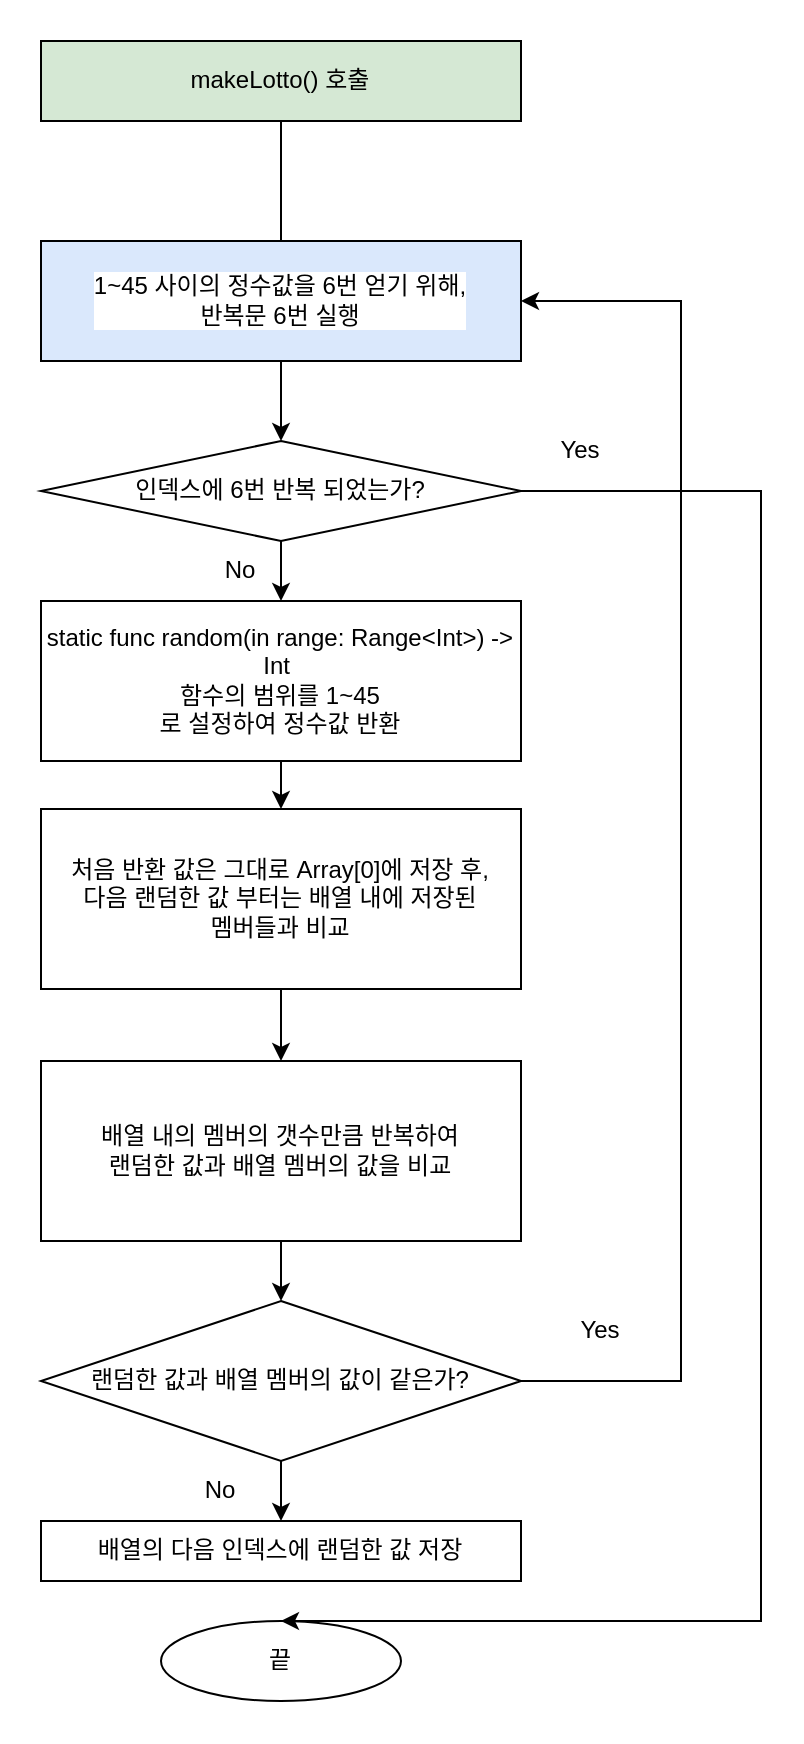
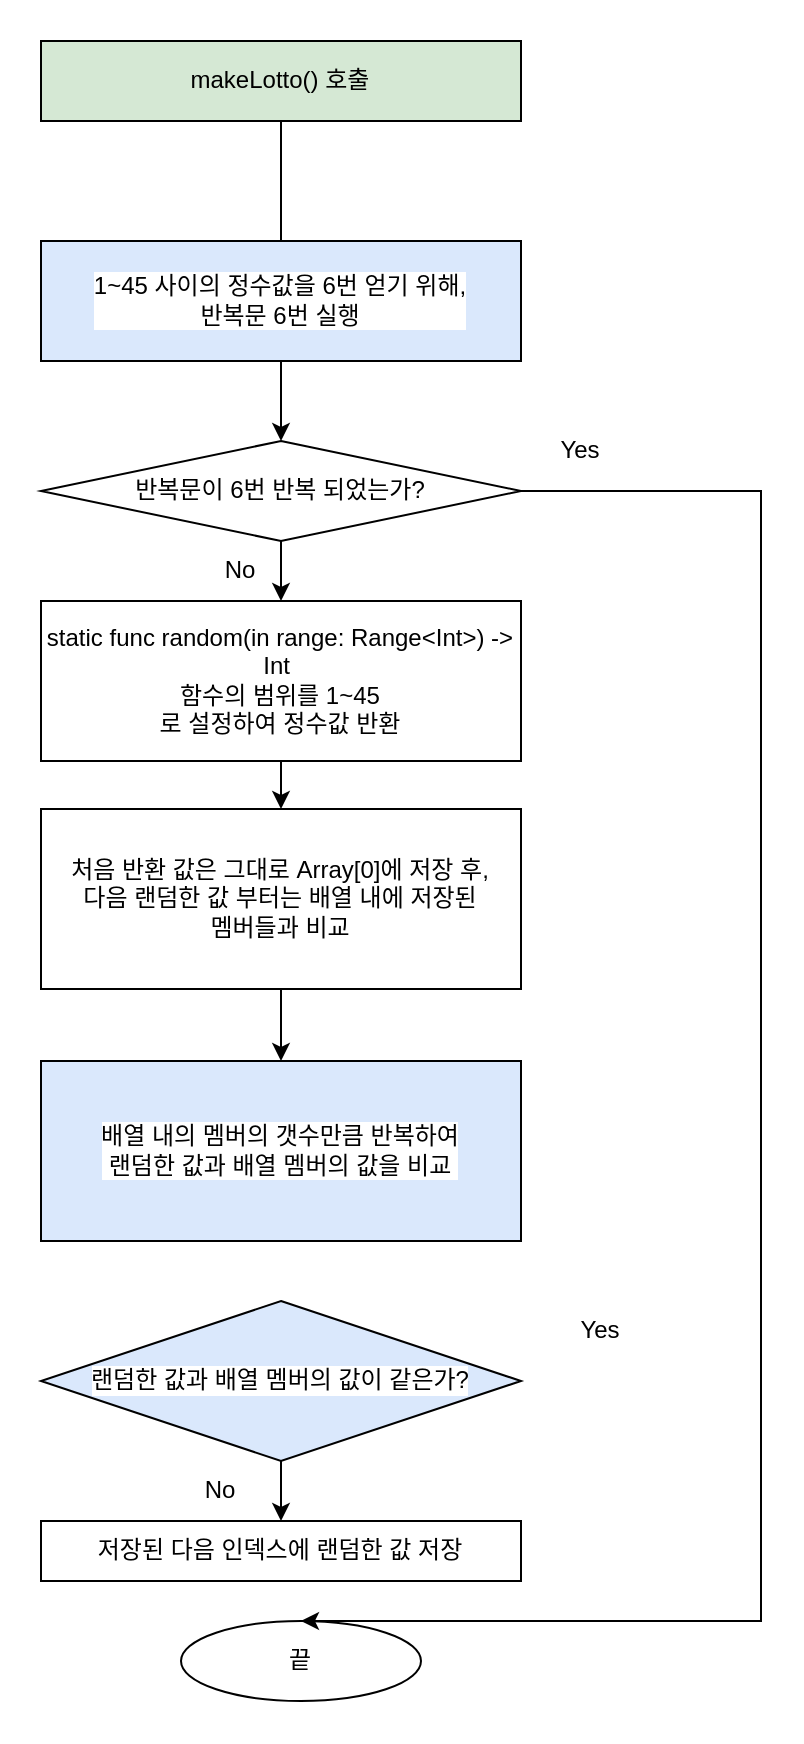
(281, 491) -> (281, 491)
(681, 848) -> none
(281, 1151) -> (281, 1151)
(281, 1264) -> none
(281, 1381) -> (281, 1381)
(281, 1551) -> (281, 1551)
(281, 1661) -> (301, 1661)
